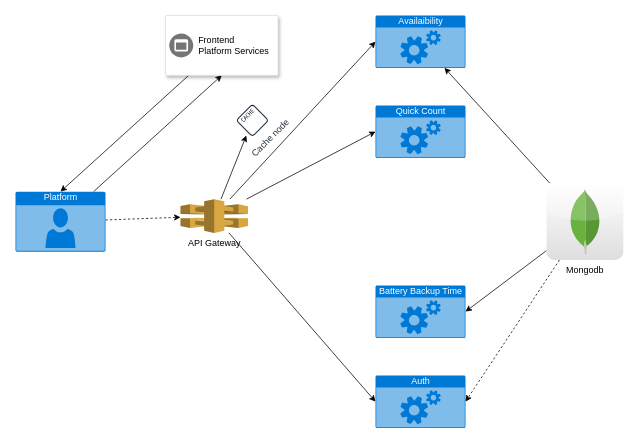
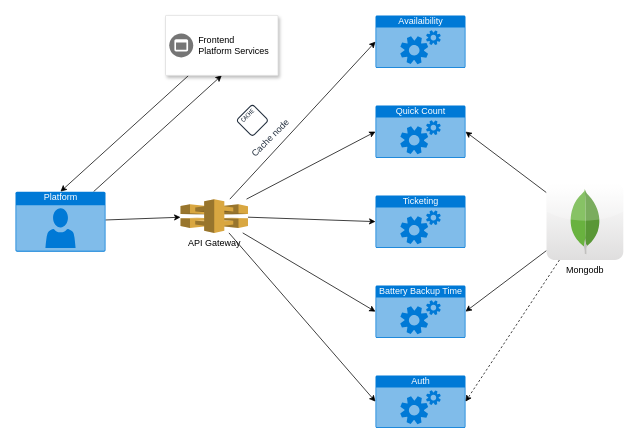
(499, 128) -> (507, 163)
(232, 170) -> (306, 271)
(139, 219) -> (139, 219)
none -> (309, 219)
none -> (420, 222)
